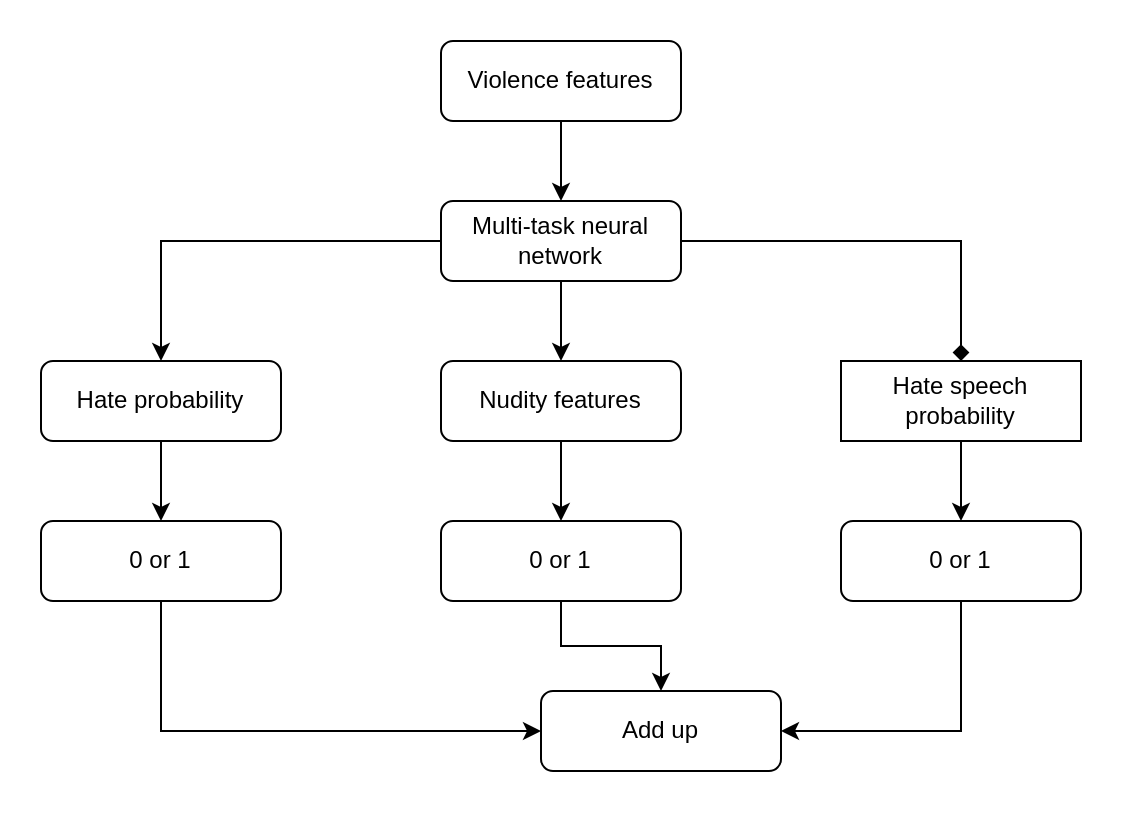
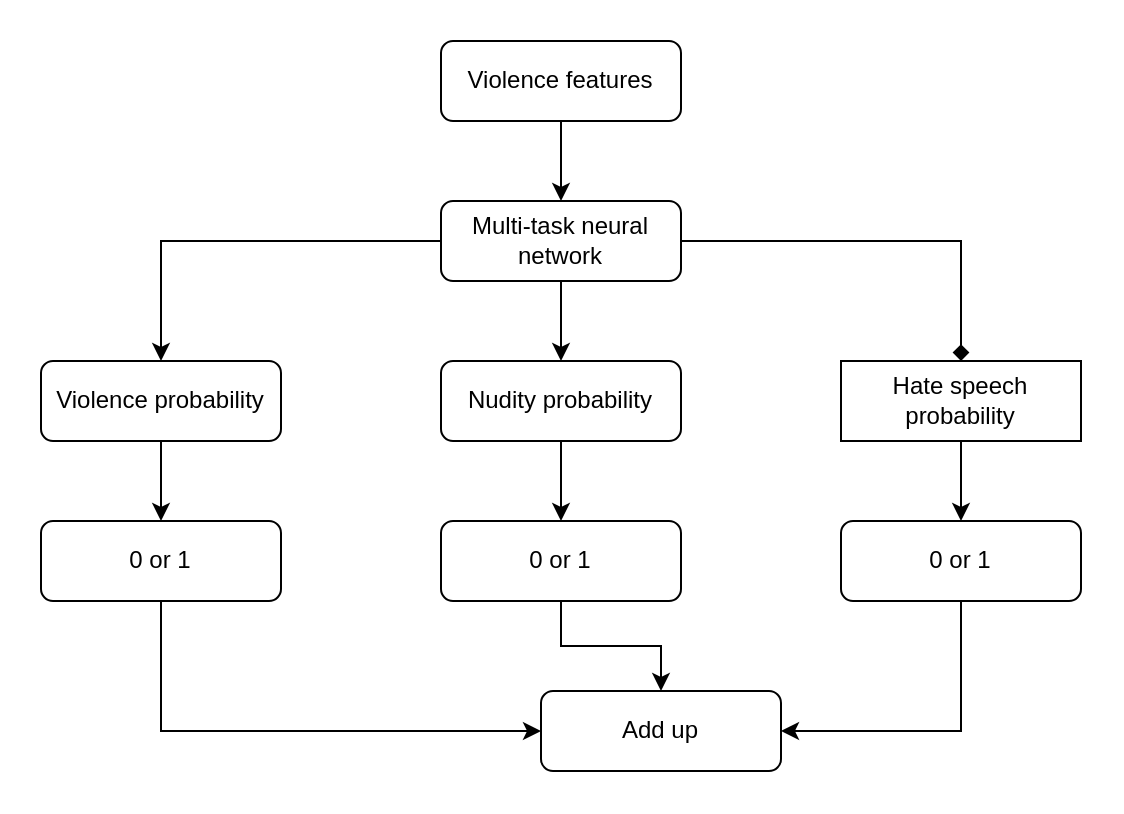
(161, 401) -> (161, 401)
(561, 401) -> (561, 401)
